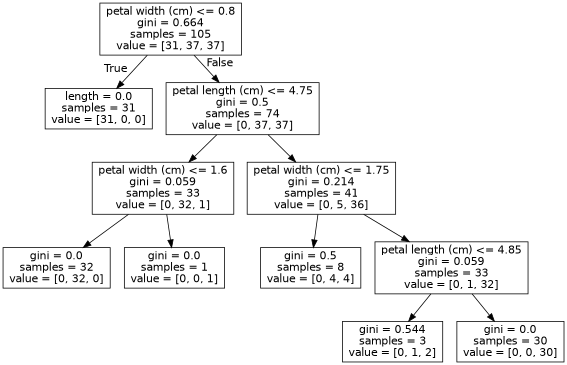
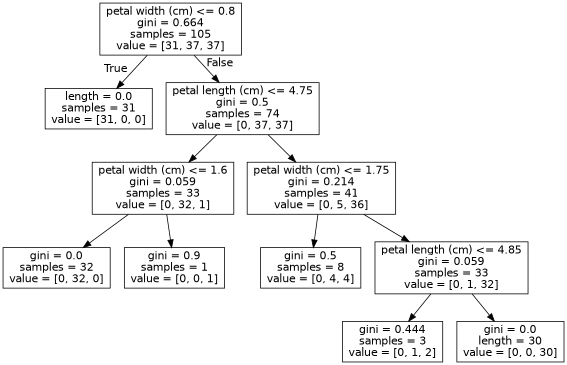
(174, 268) -> (174, 268)
(393, 342) -> (393, 342)
(510, 342) -> (510, 342)
